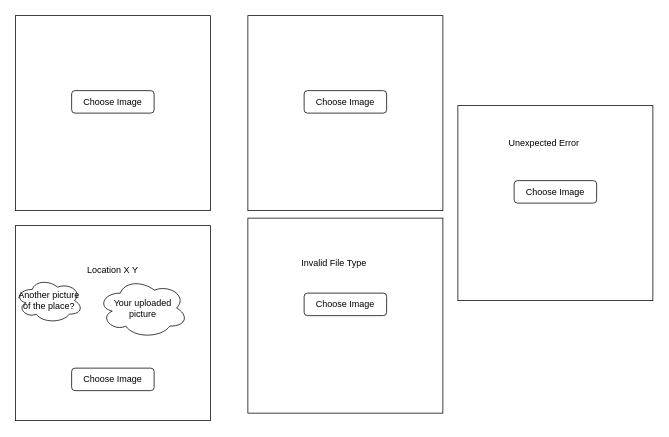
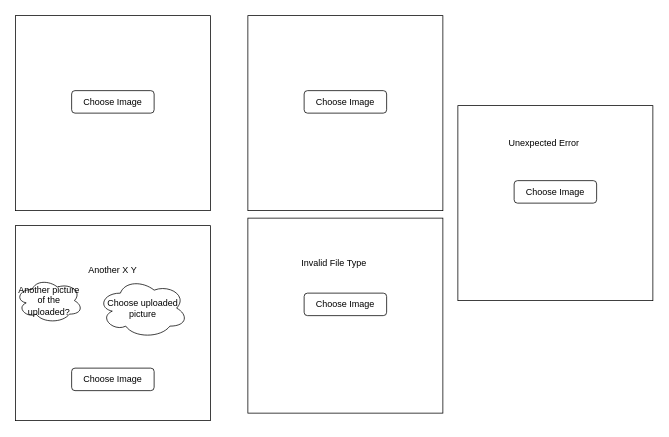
(113, 270) -> (113, 270)
(49, 300) -> (49, 300)
(143, 308) -> (143, 308)
